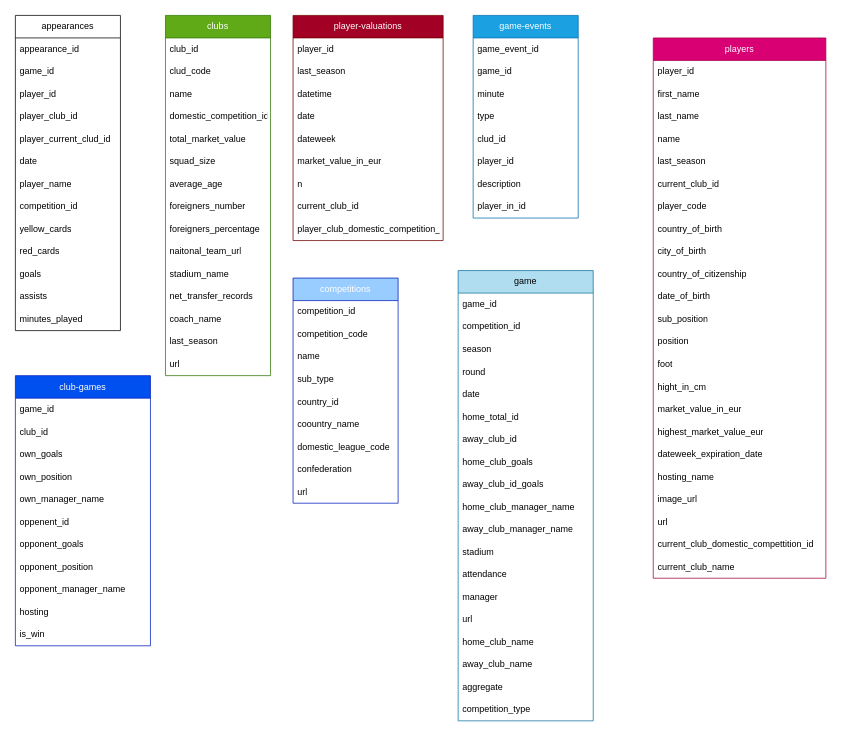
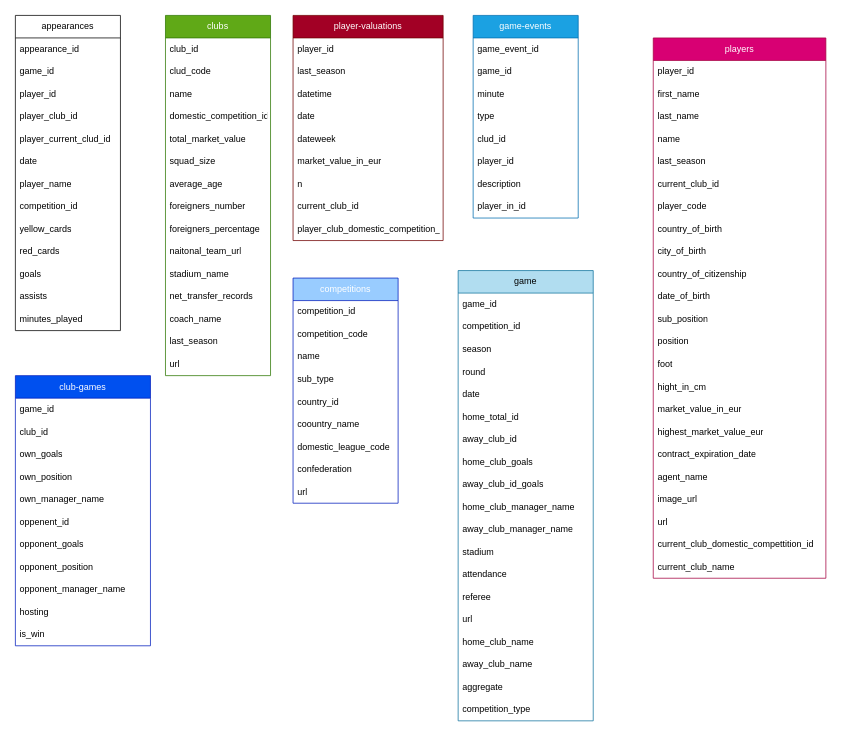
(716, 454) -> (716, 454)
(686, 477) -> (683, 477)
(480, 597) -> (480, 597)
